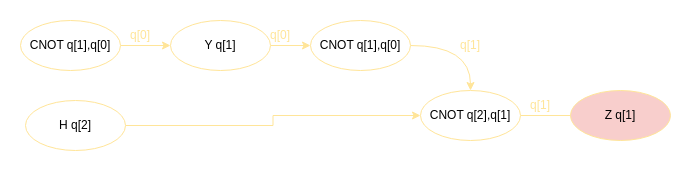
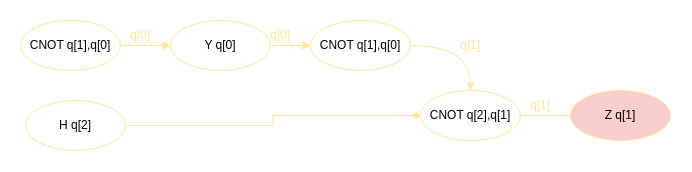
(221, 46) -> (221, 46)
(412, 116) -> (411, 116)
